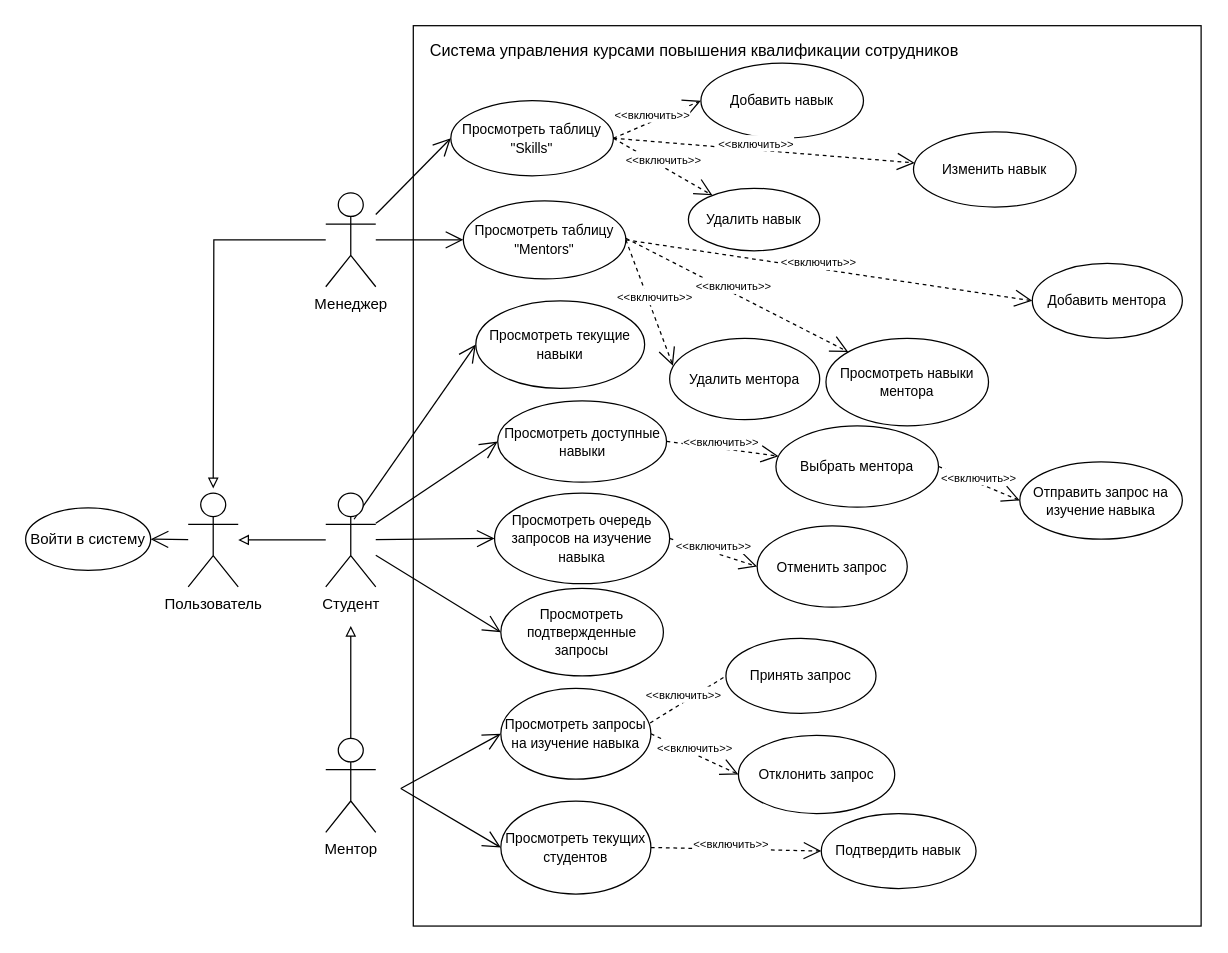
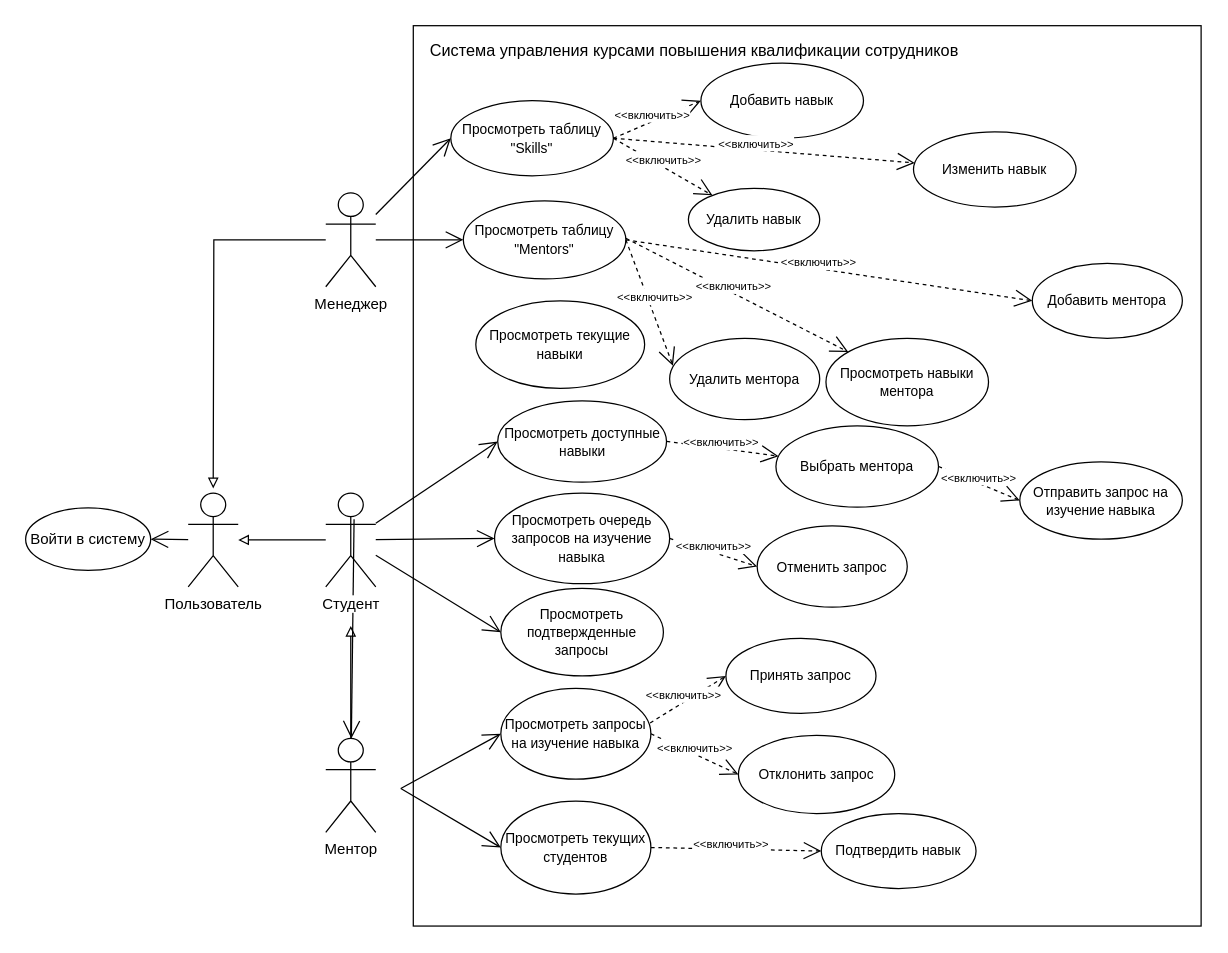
(419, 426) -> (352, 662)
(721, 678) -> (721, 679)
